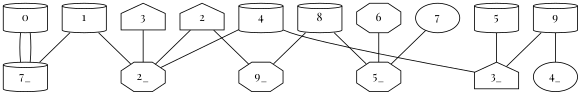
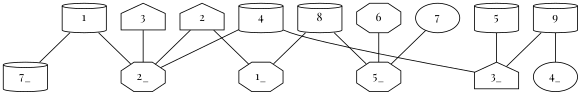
(25, 18) -> none
(261, 77) -> (261, 77)
